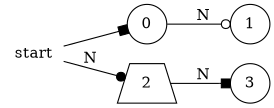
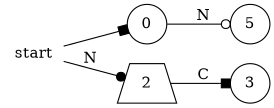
(250, 24) -> (250, 24)
(204, 75) -> (204, 75)
